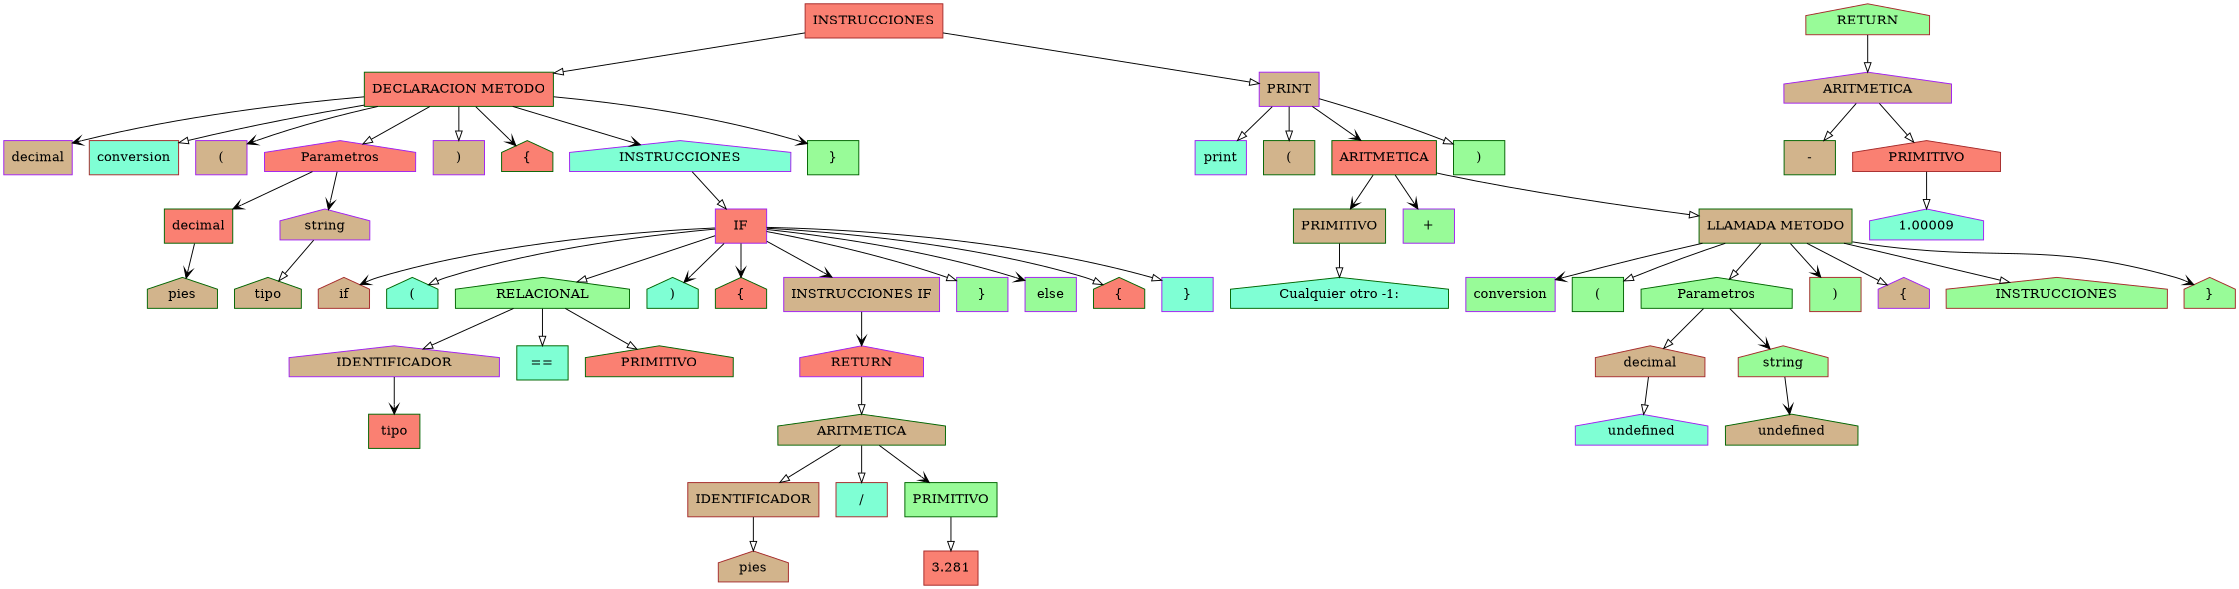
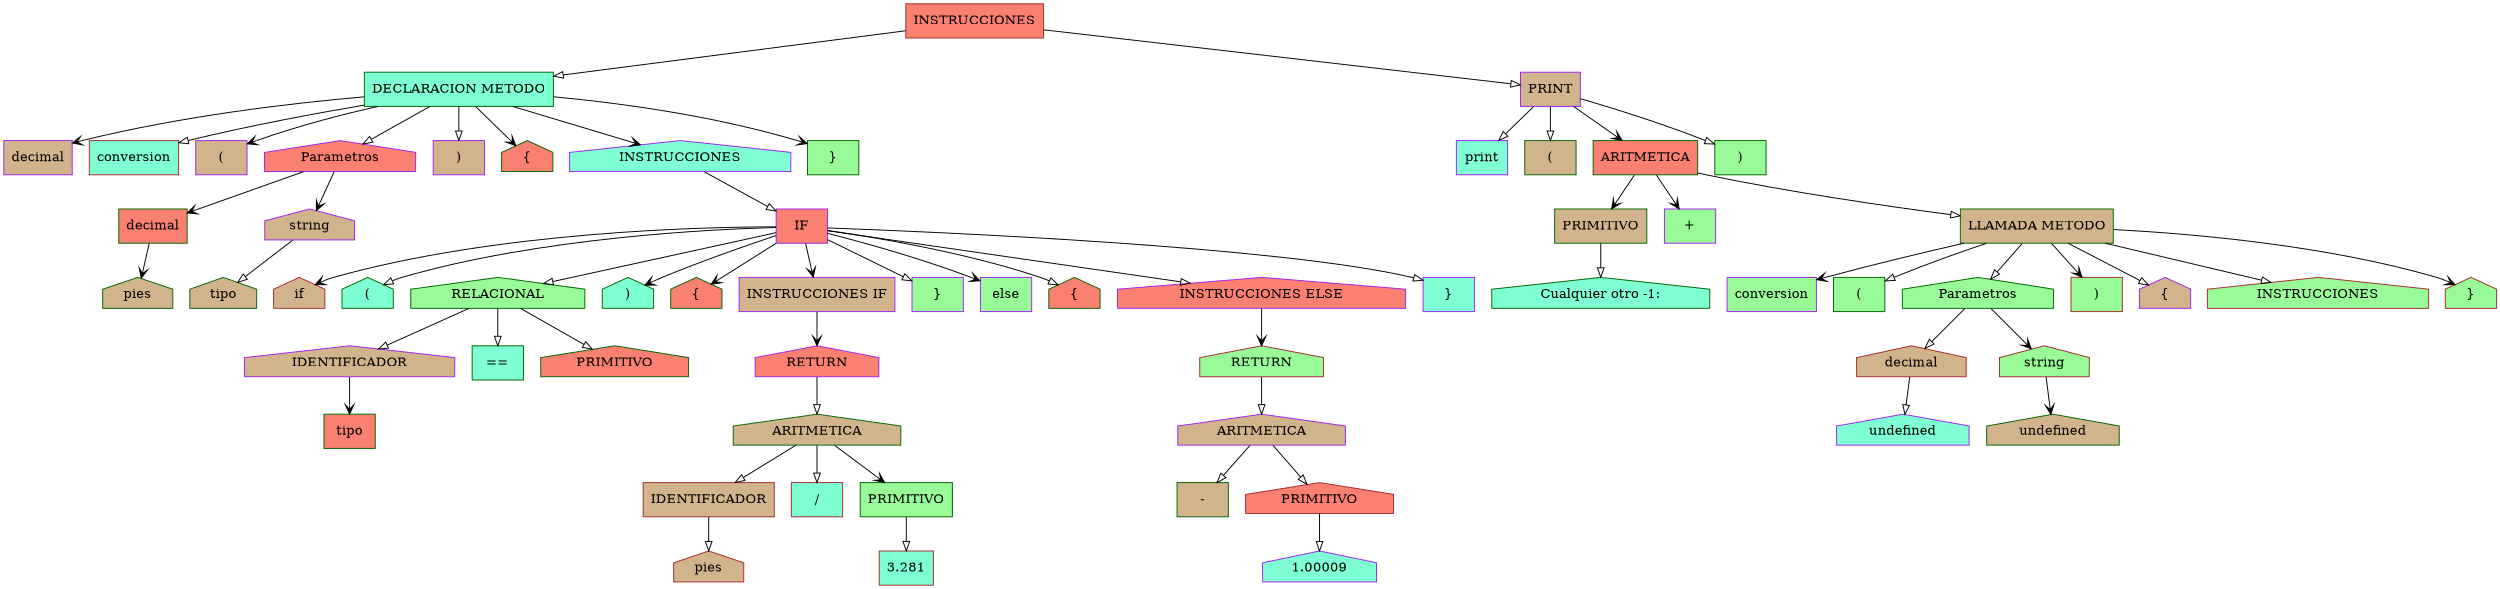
(459, 89) -> (459, 89)
none -> (1262, 294)
(951, 568) -> (906, 568)
